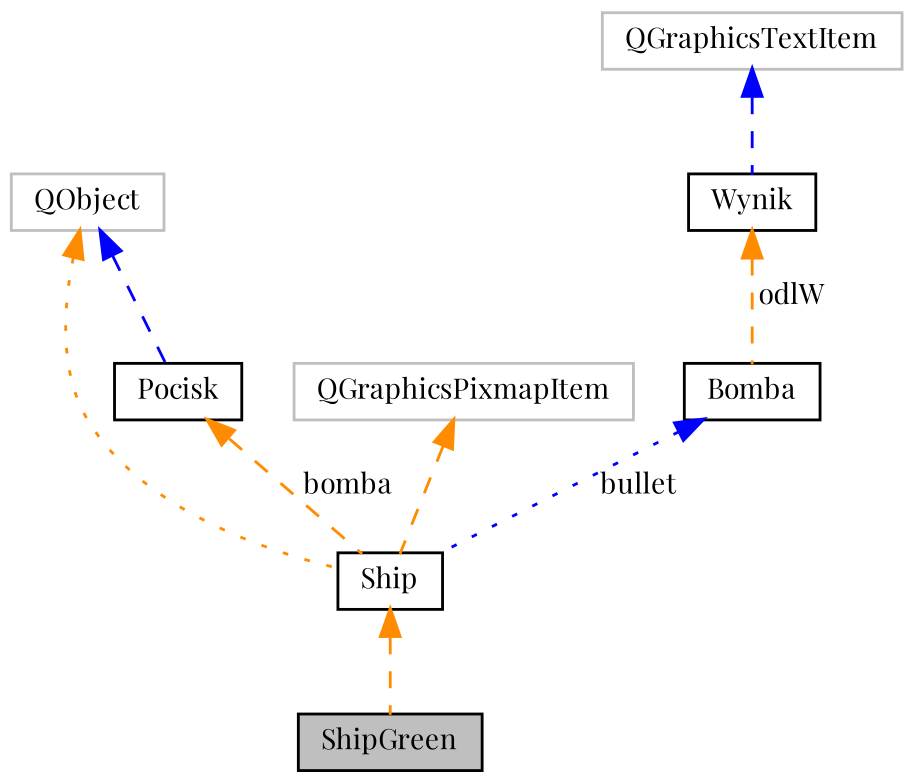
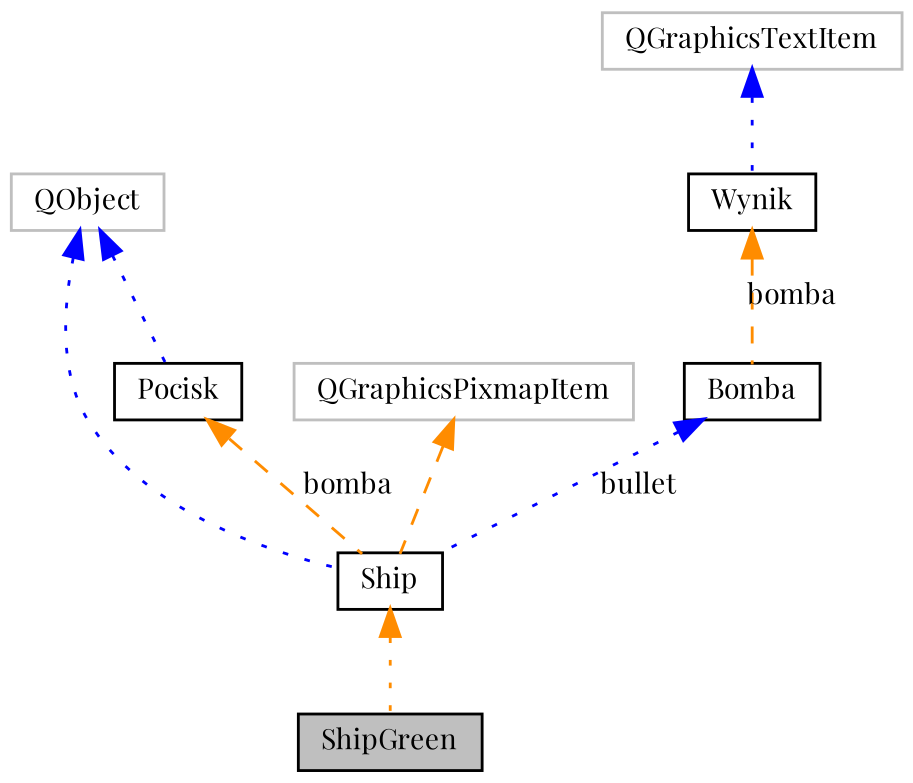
(752, 136) -> (752, 136)
(789, 297) -> (789, 297)
(139, 310) -> (139, 310)
(130, 469) -> (130, 469)
(390, 676) -> (390, 676)
